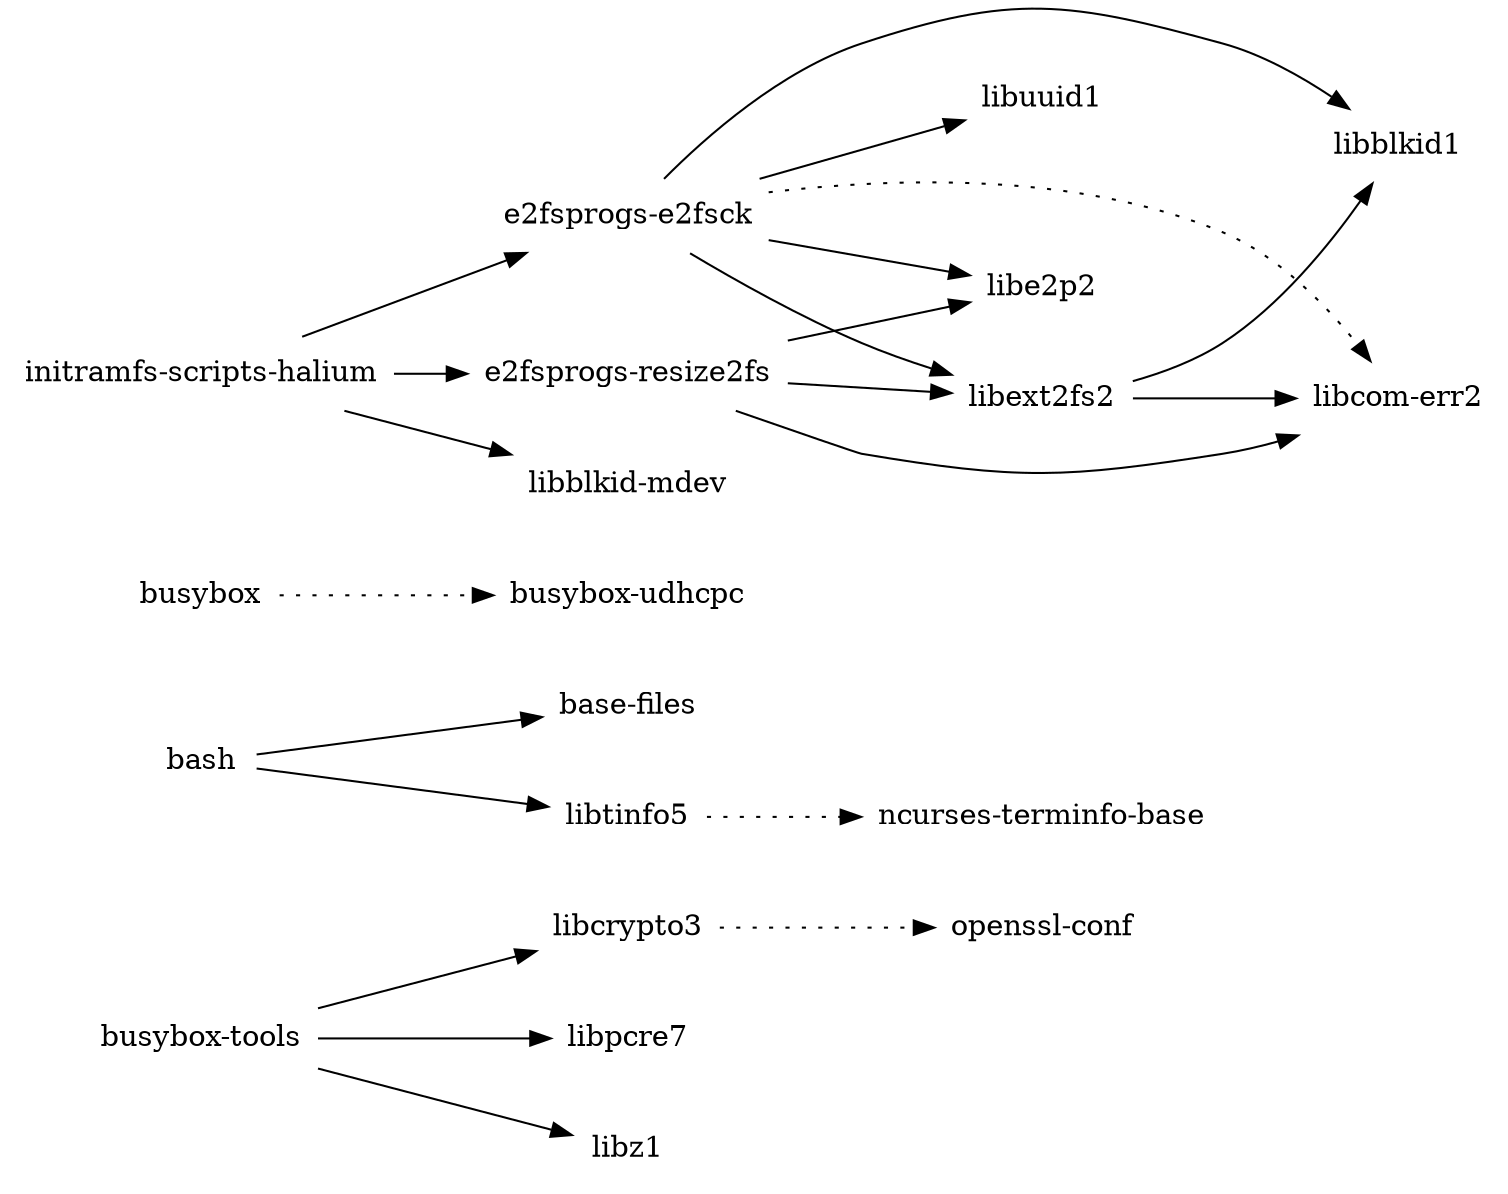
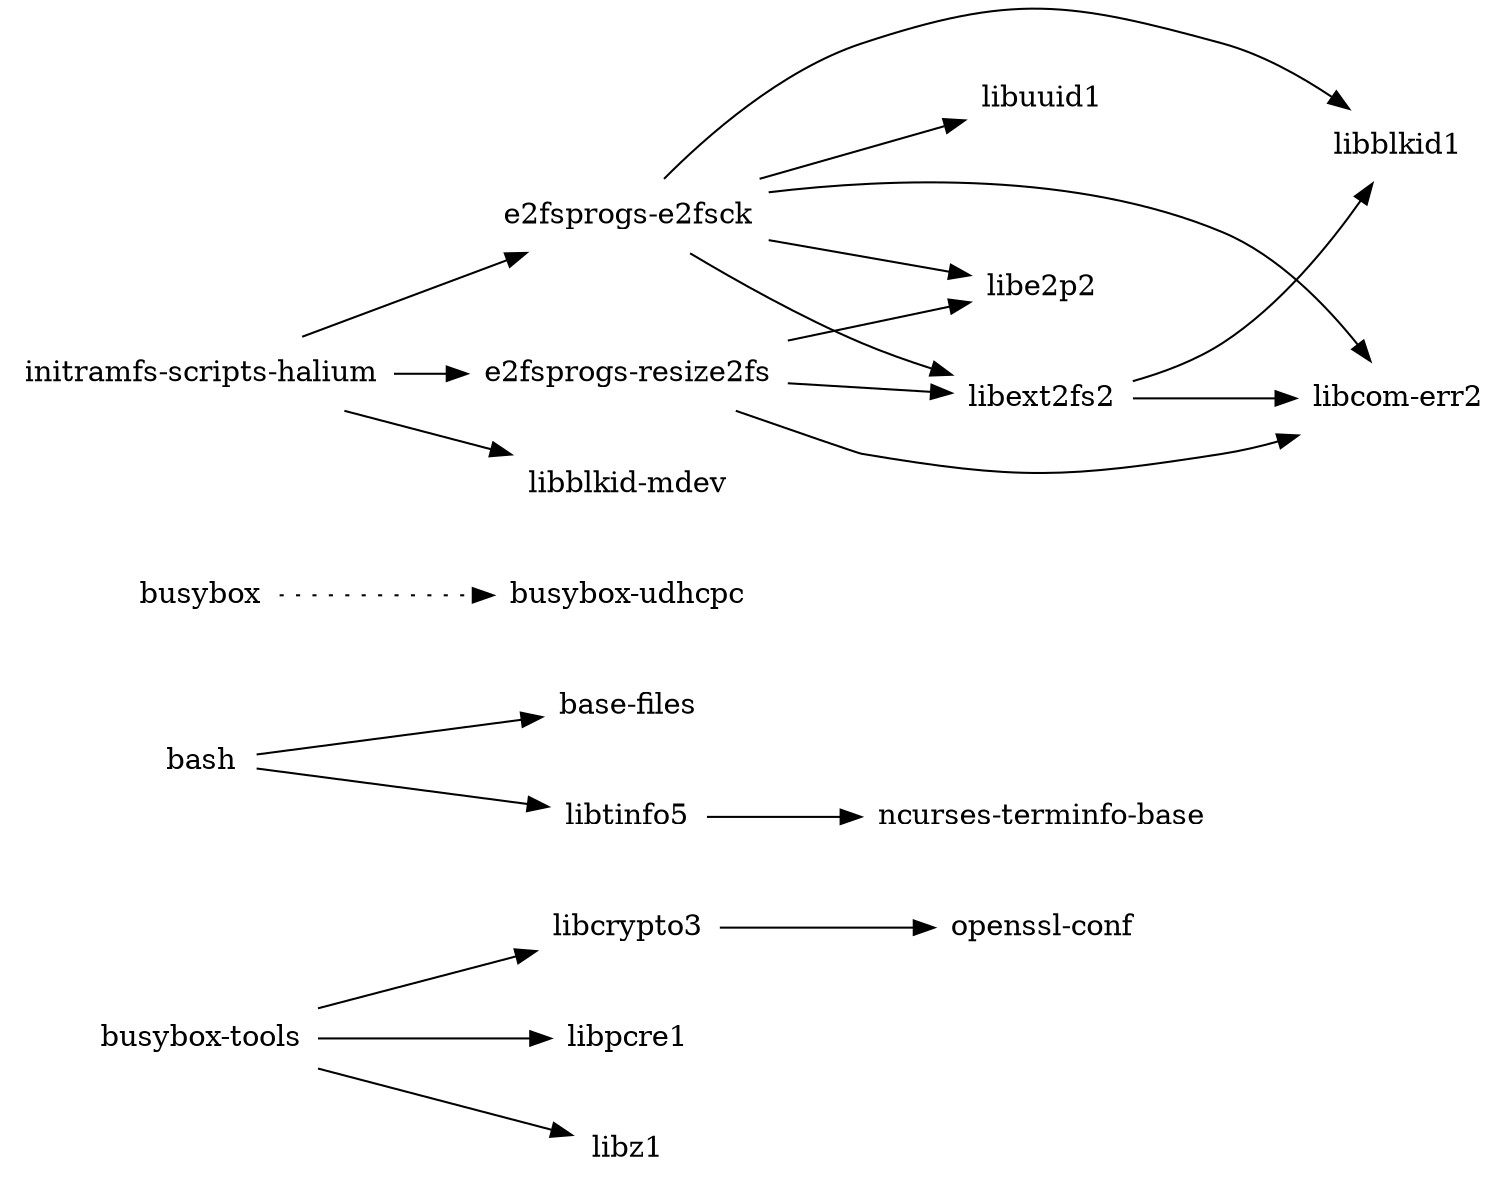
(1086, 195) -> (1086, 195)
(774, 817) -> (774, 817)
(817, 928) -> (817, 928)
(628, 1038) -> (628, 1038)
